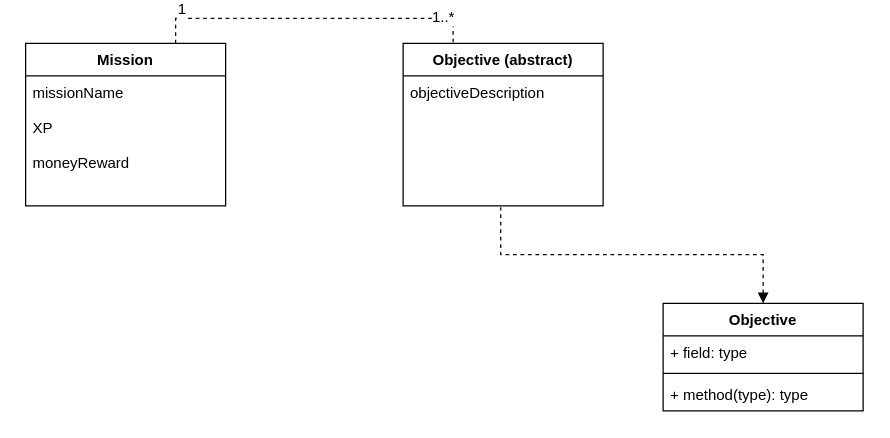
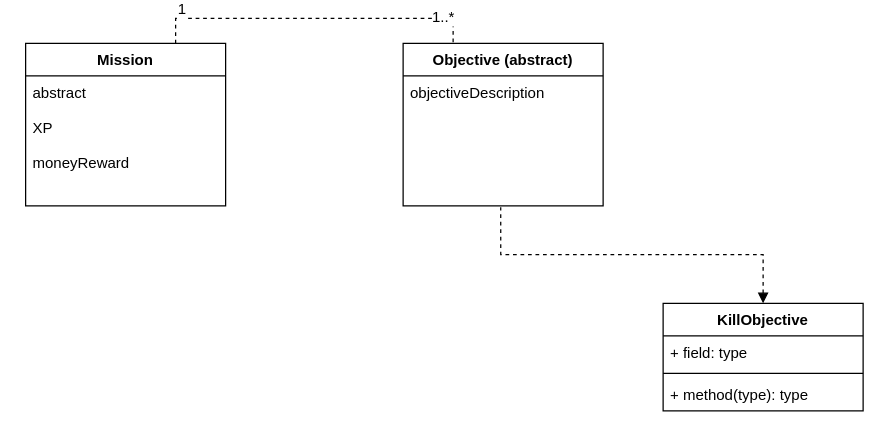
(75, 93) -> (66, 93)
(763, 320) -> (763, 320)
